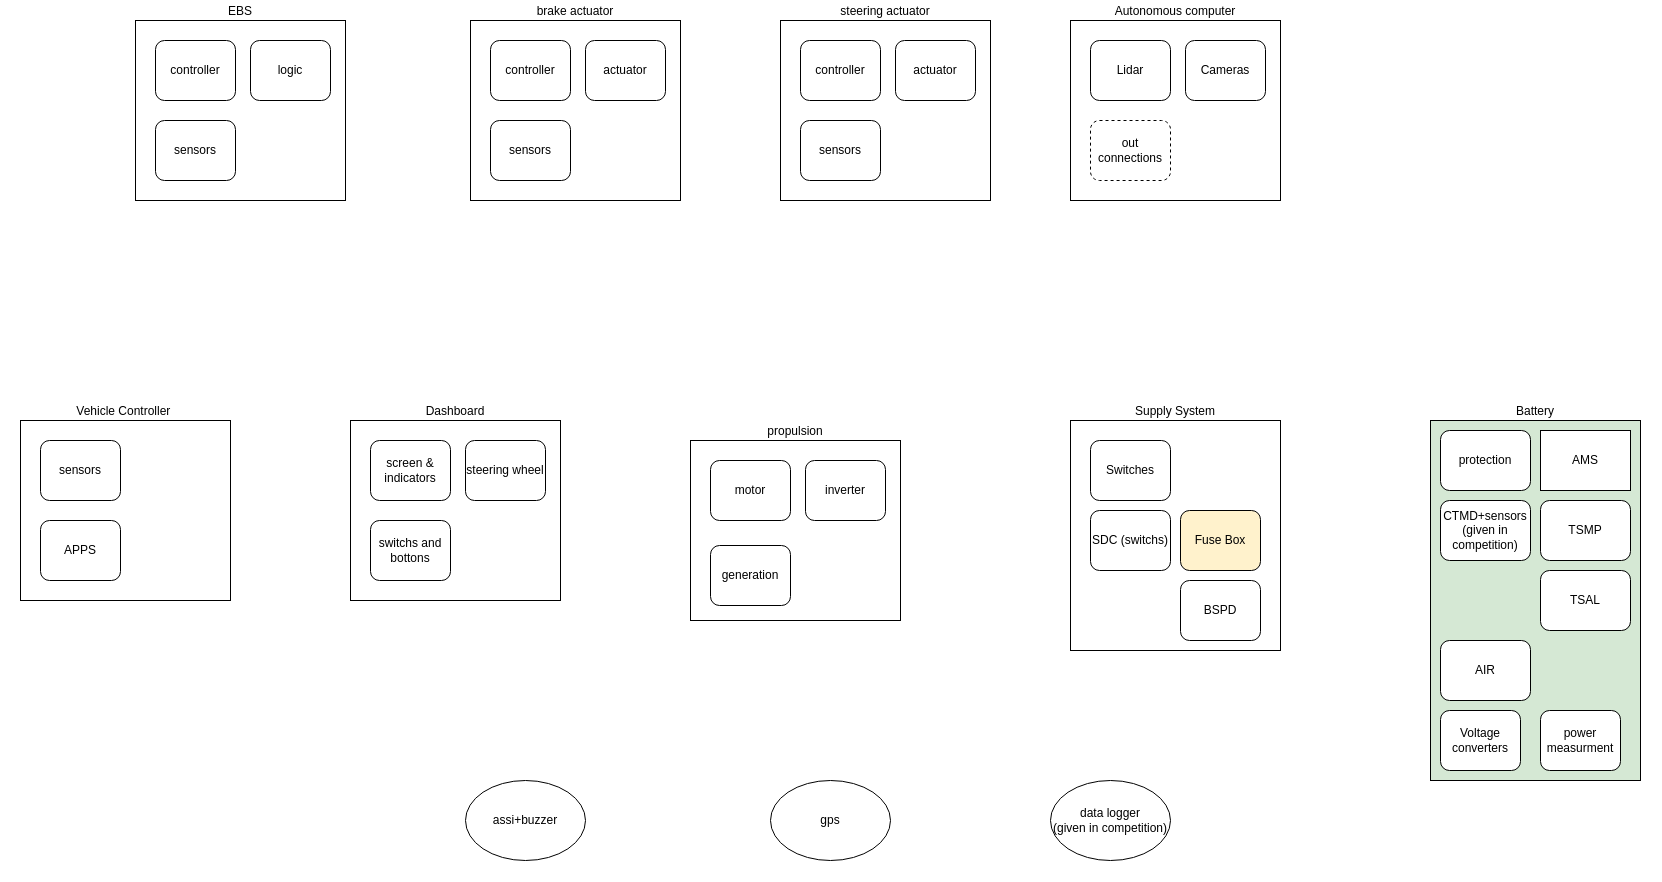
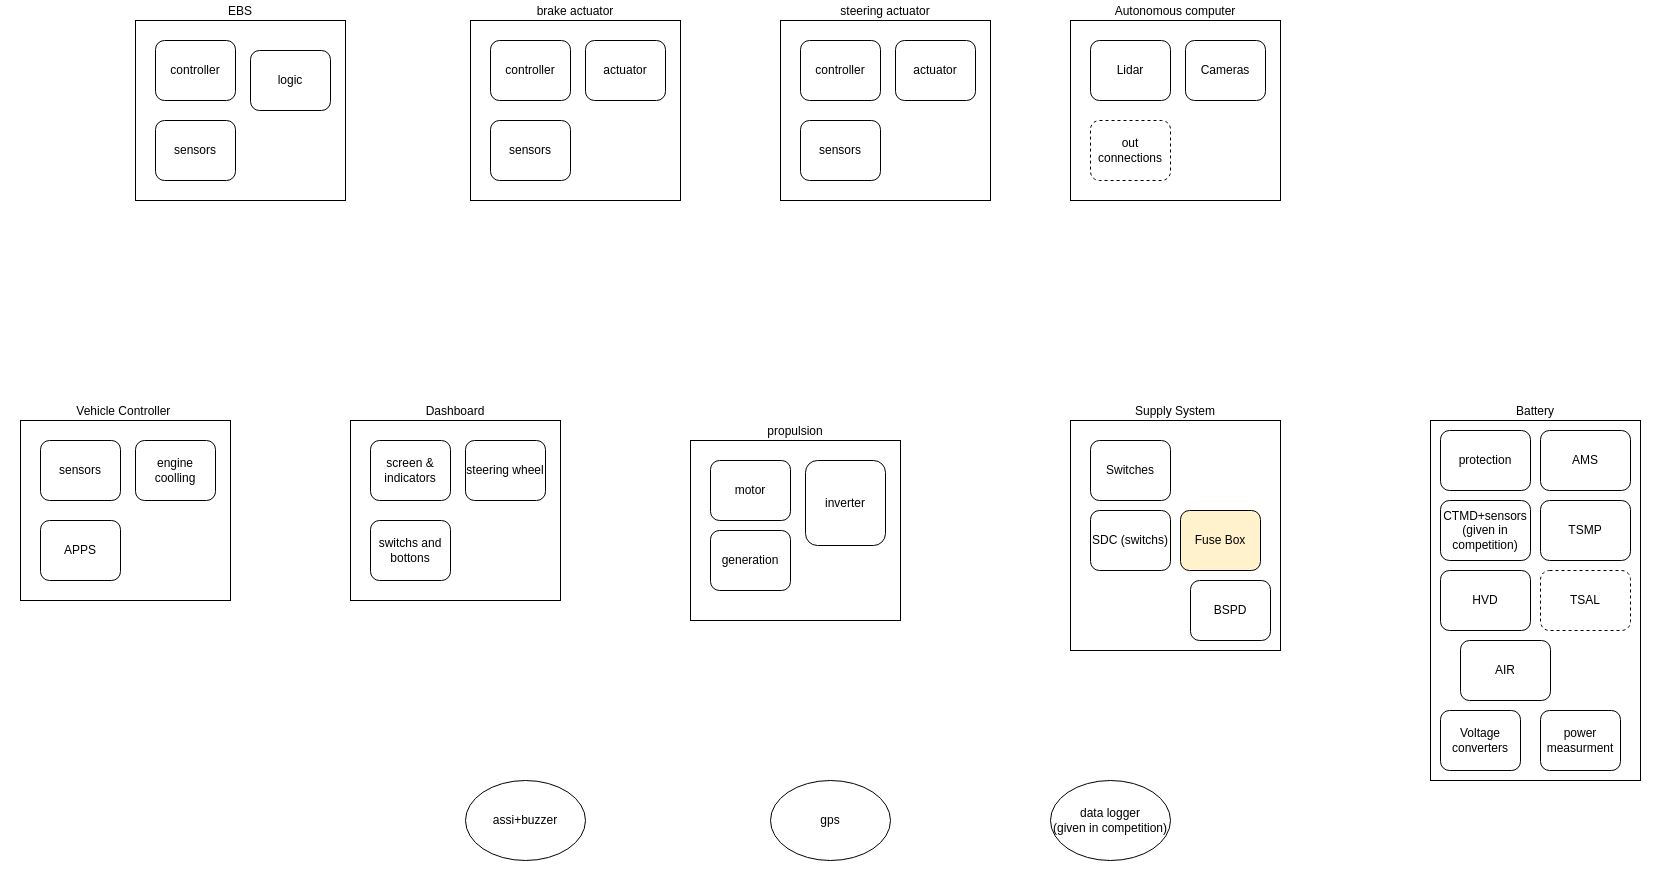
(291, 71) -> (291, 81)
(1586, 461) -> (1586, 461)
none -> (176, 471)
(846, 491) -> (846, 503)
(751, 576) -> (751, 561)
none -> (1486, 601)
(1536, 601) -> (1536, 601)
(1586, 601) -> (1586, 601)
(1221, 611) -> (1231, 611)
(1486, 671) -> (1506, 671)
